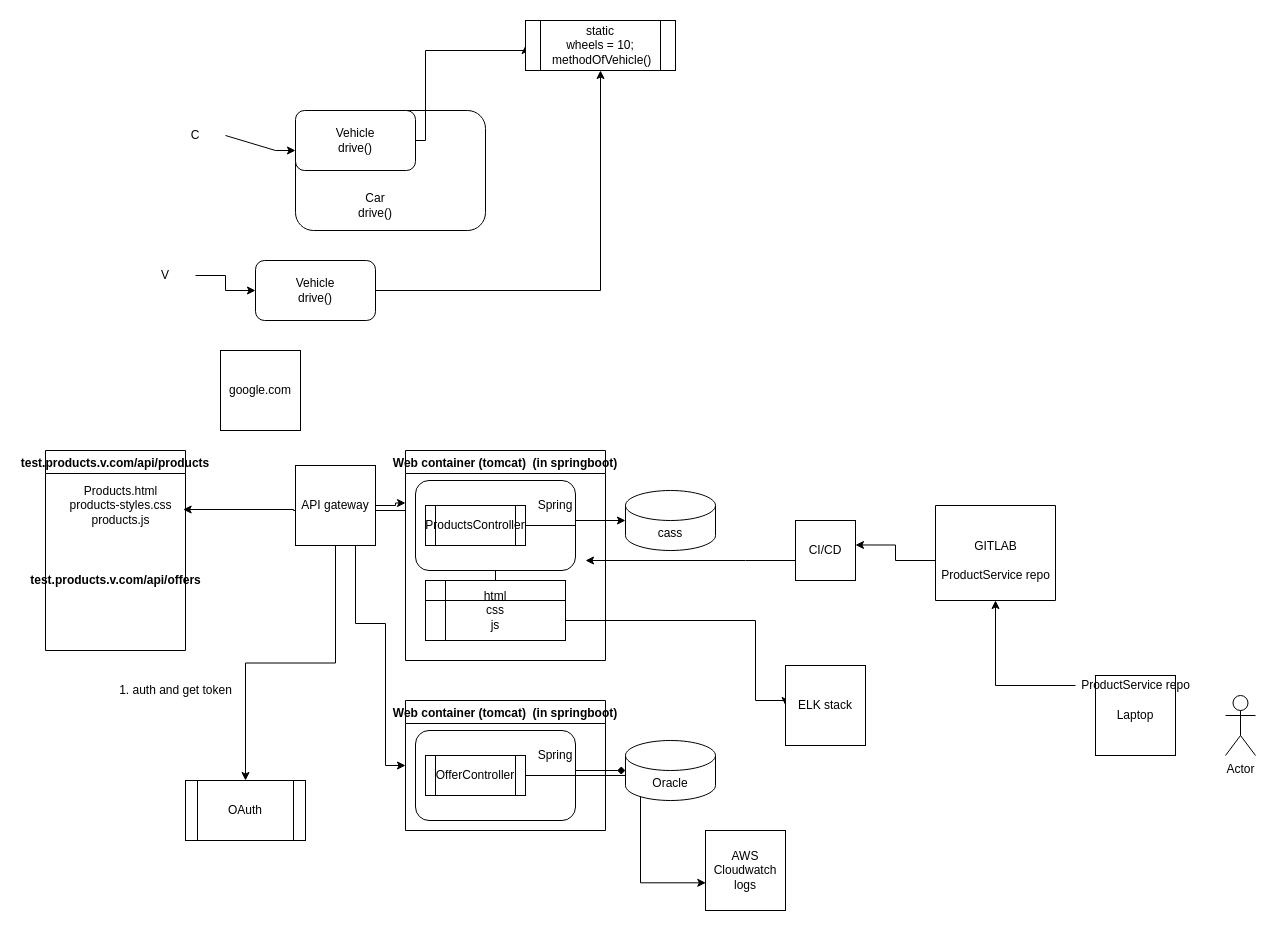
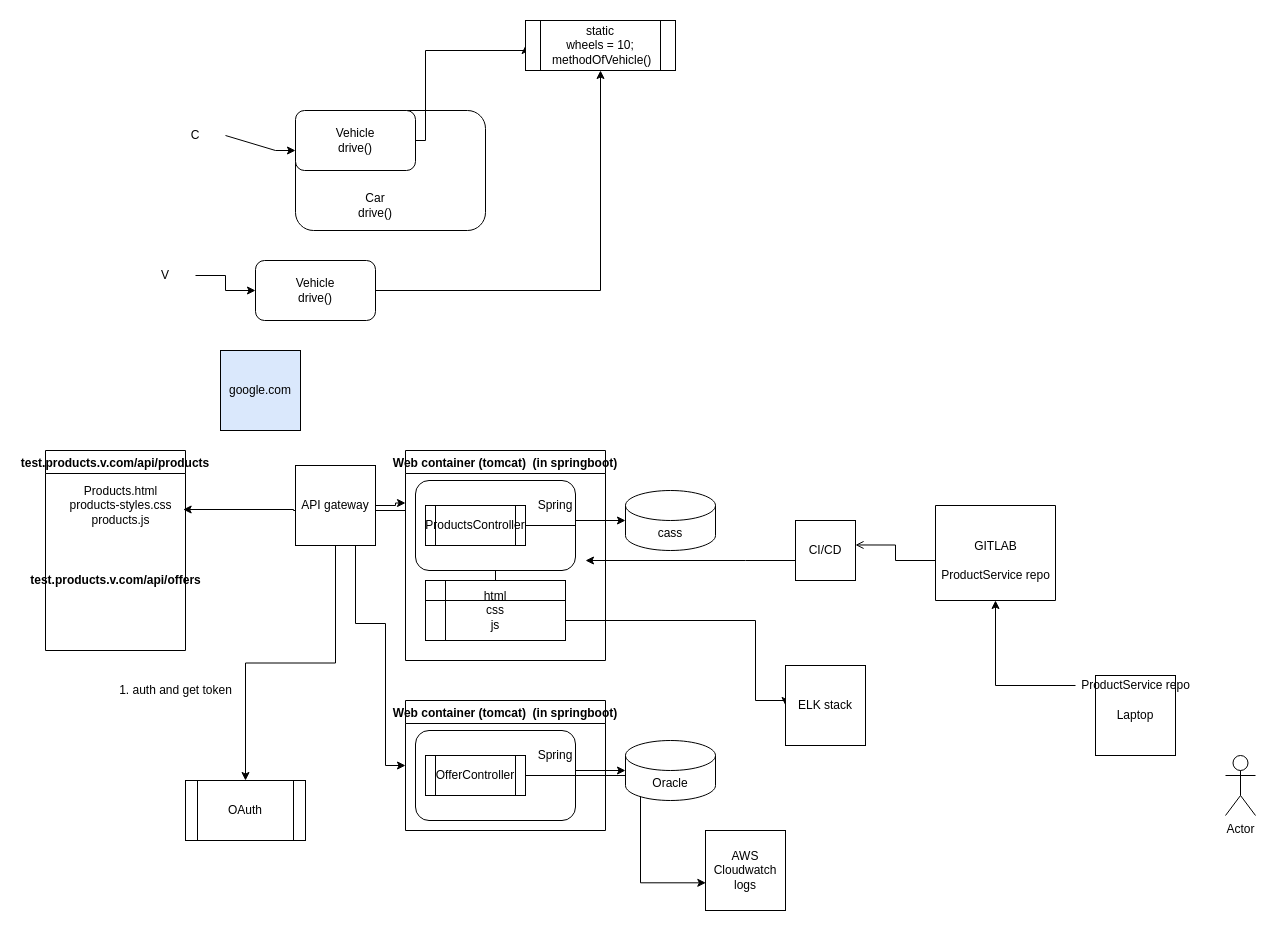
(261, 391) -> (261, 391)
(864, 545) -> (862, 545)
(1241, 726) -> (1241, 786)
(617, 771) -> (617, 771)
